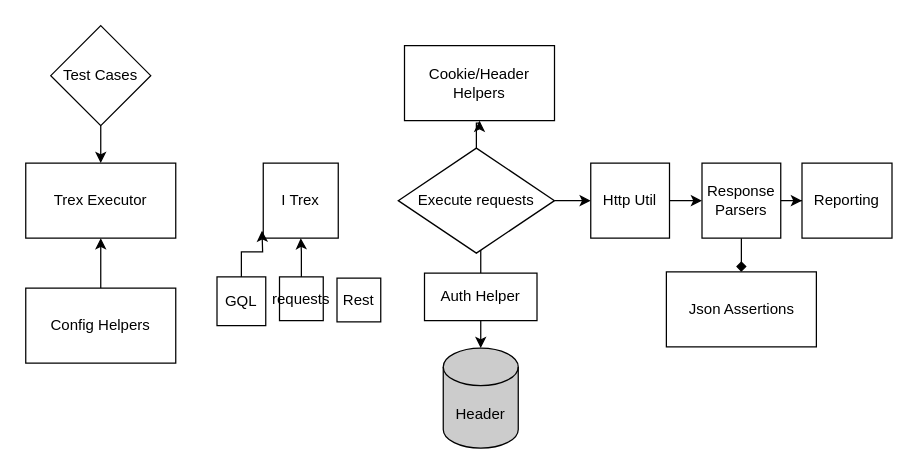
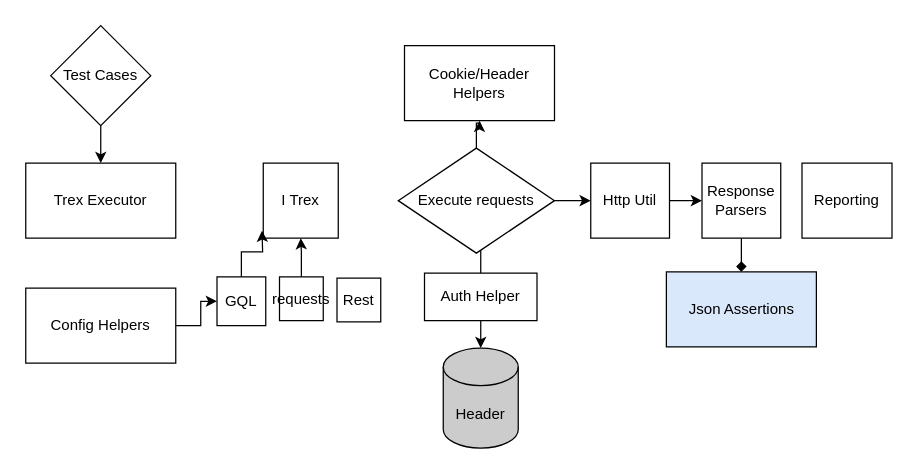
(781, 201) -> none
(101, 267) -> (201, 323)
(741, 309) -> (741, 309)
